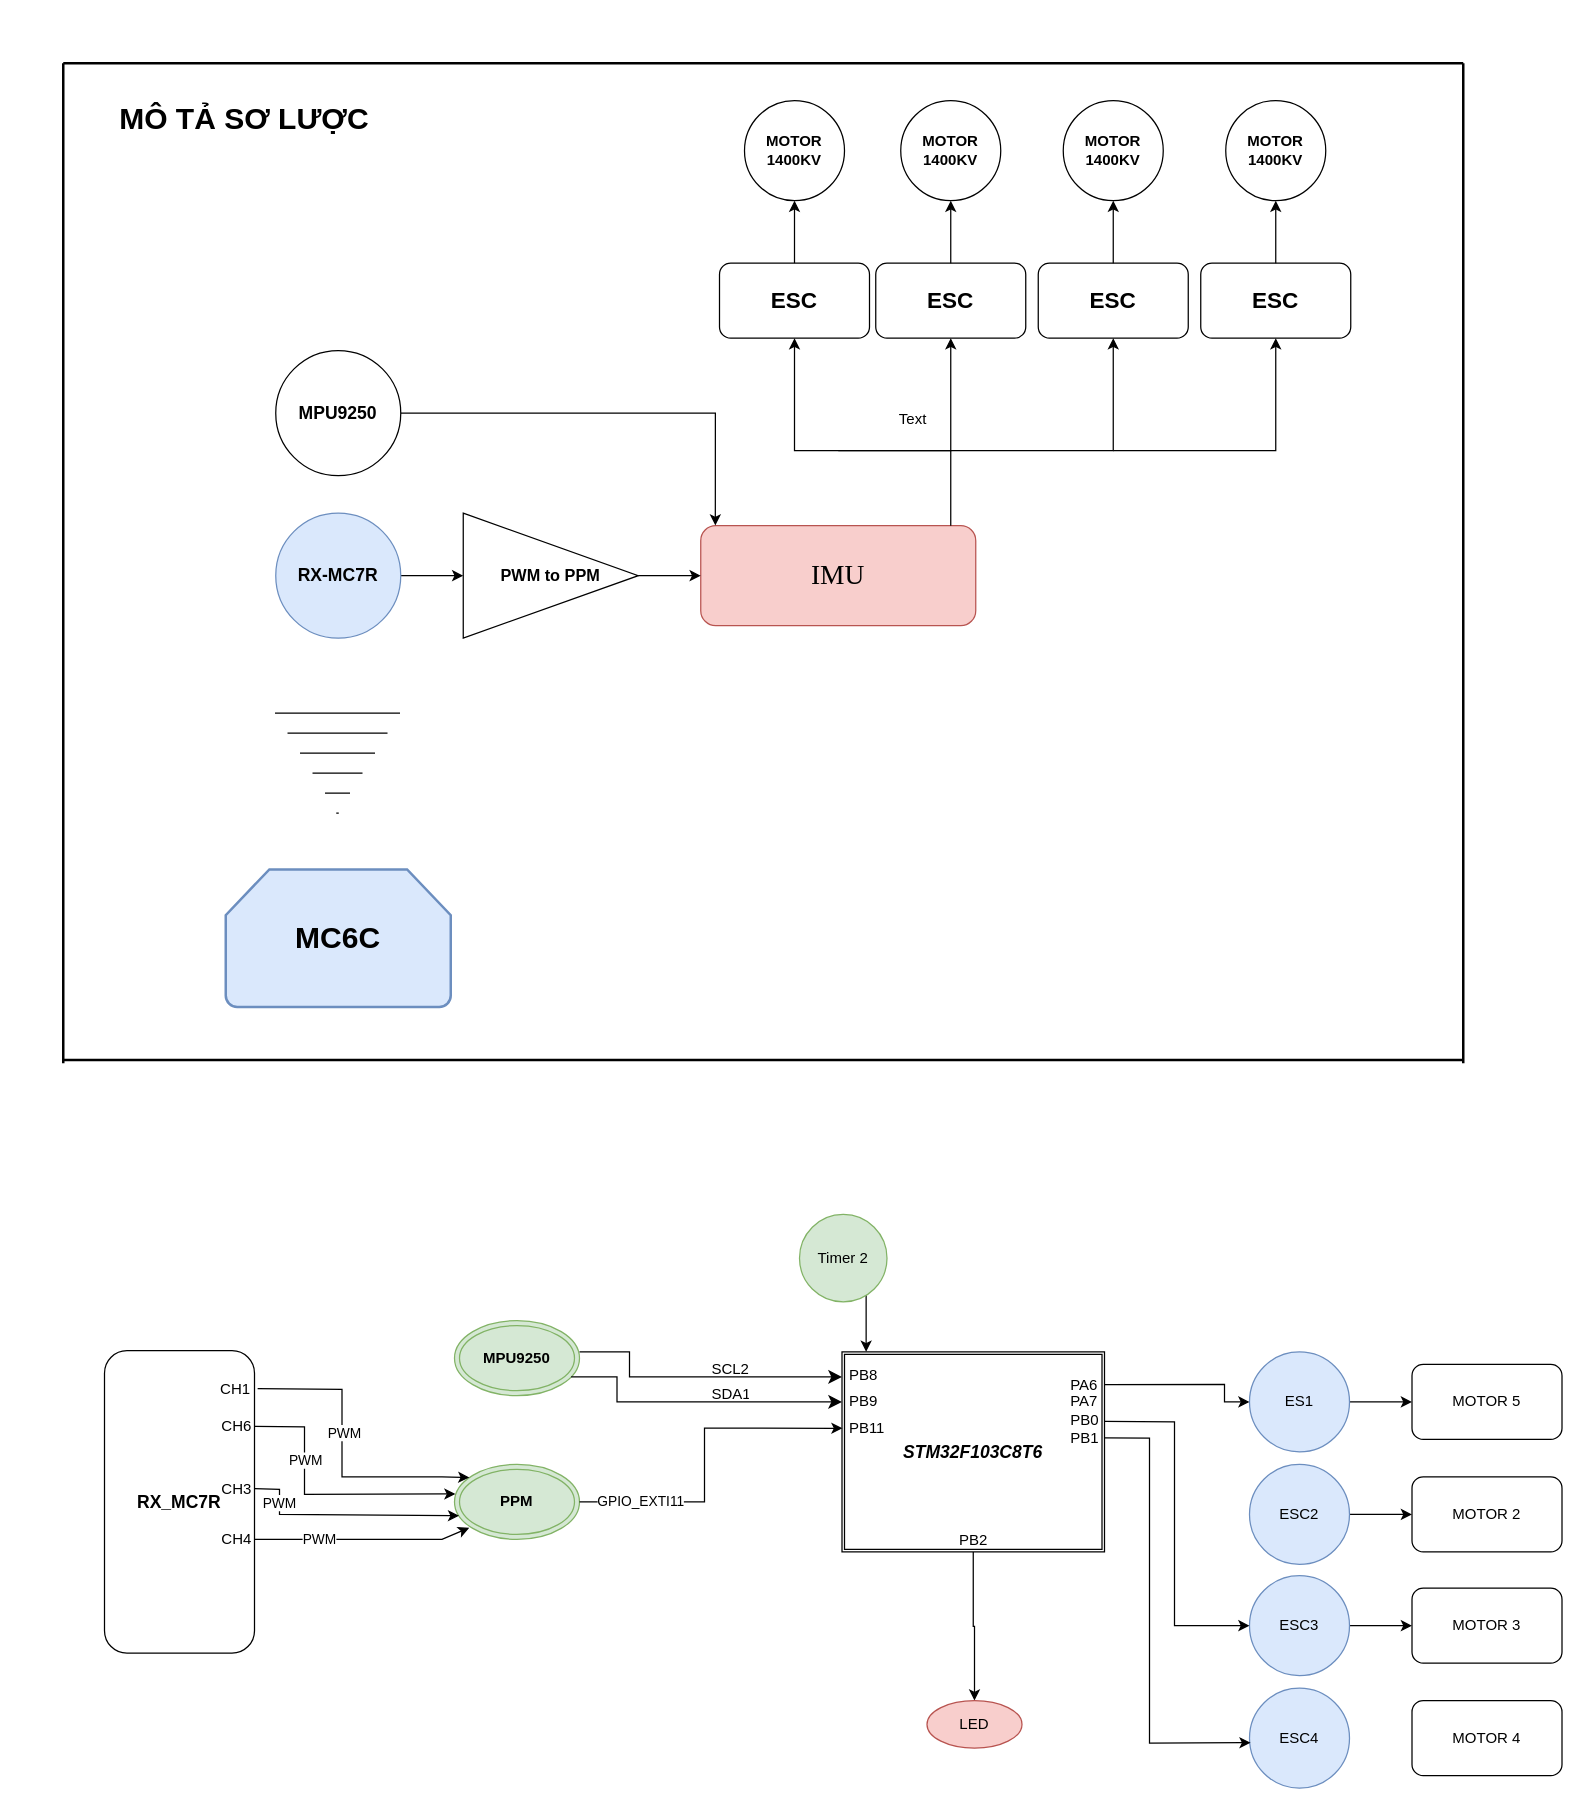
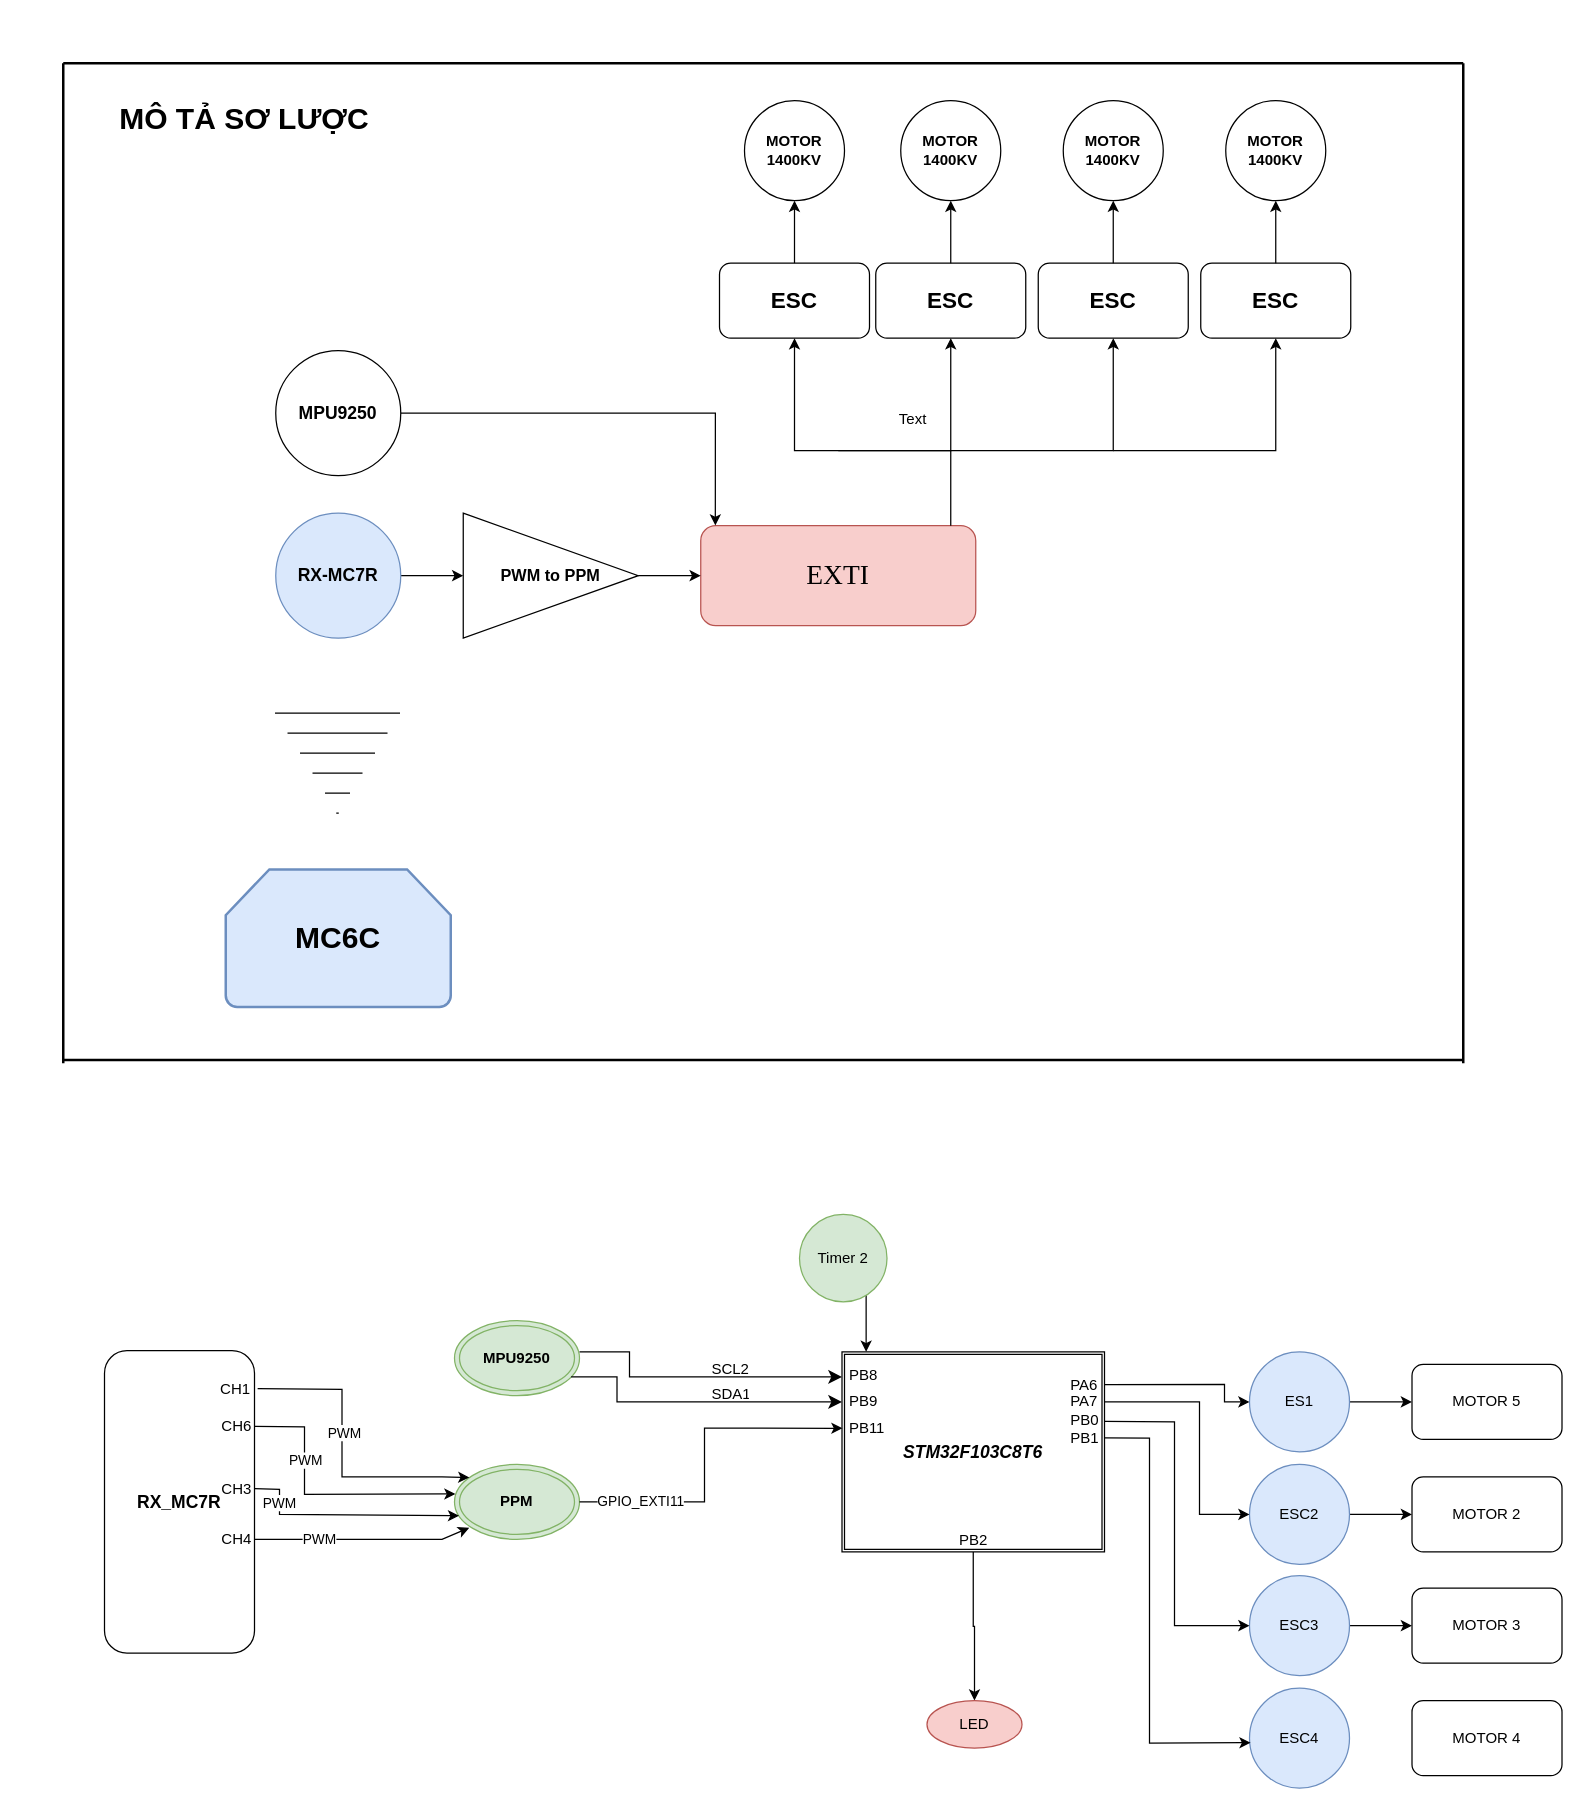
(838, 576) -> (838, 576)
none -> (1199, 1431)
